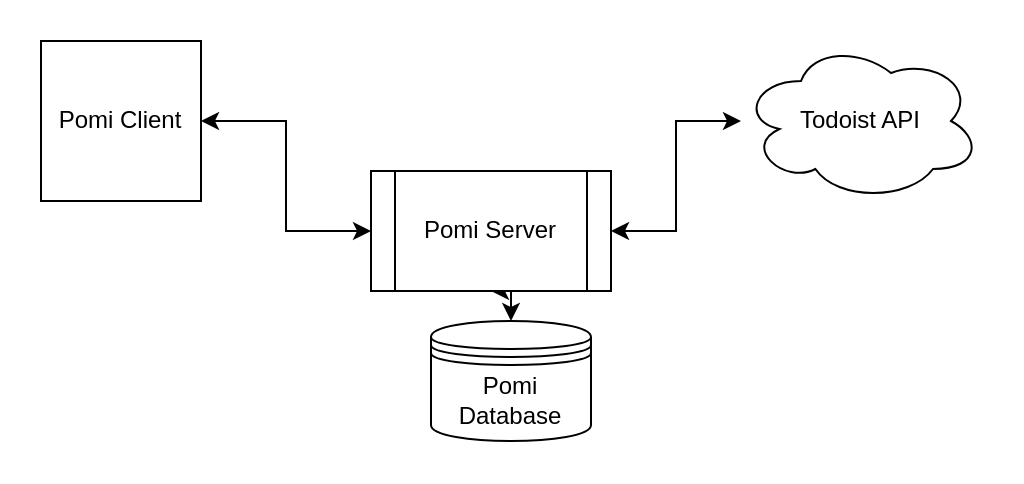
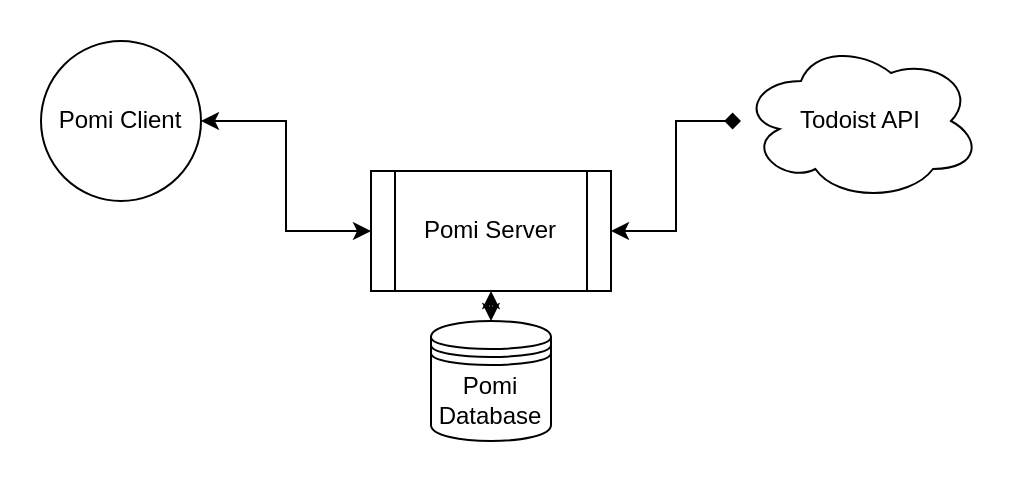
(121, 121) -> (121, 121)
(725, 121) -> (724, 121)
(511, 381) -> (491, 381)
